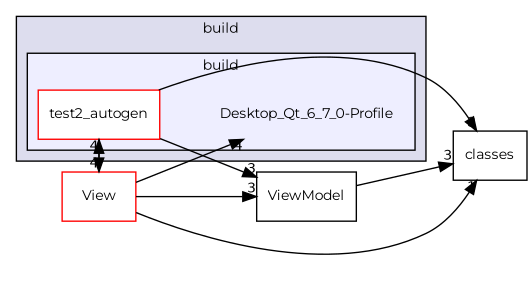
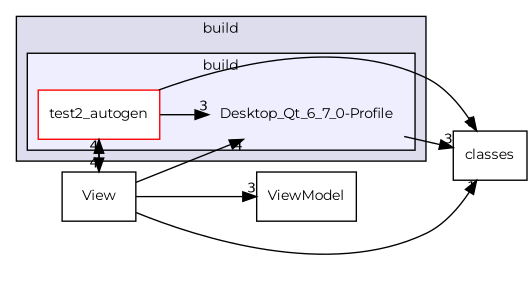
(202, 155) -> (177, 115)
(398, 176) -> (422, 141)
(99, 197) -> (99, 197)
